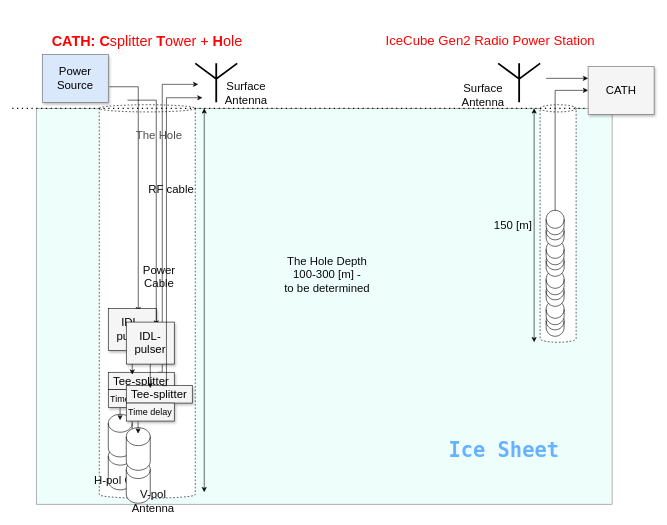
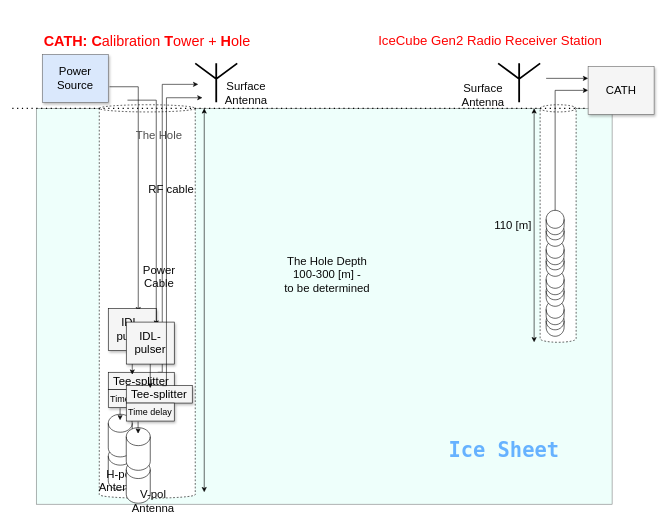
(147, 41) -> (147, 41)
(491, 41) -> (491, 41)
(513, 226) -> (513, 226)
(120, 481) -> (120, 481)
